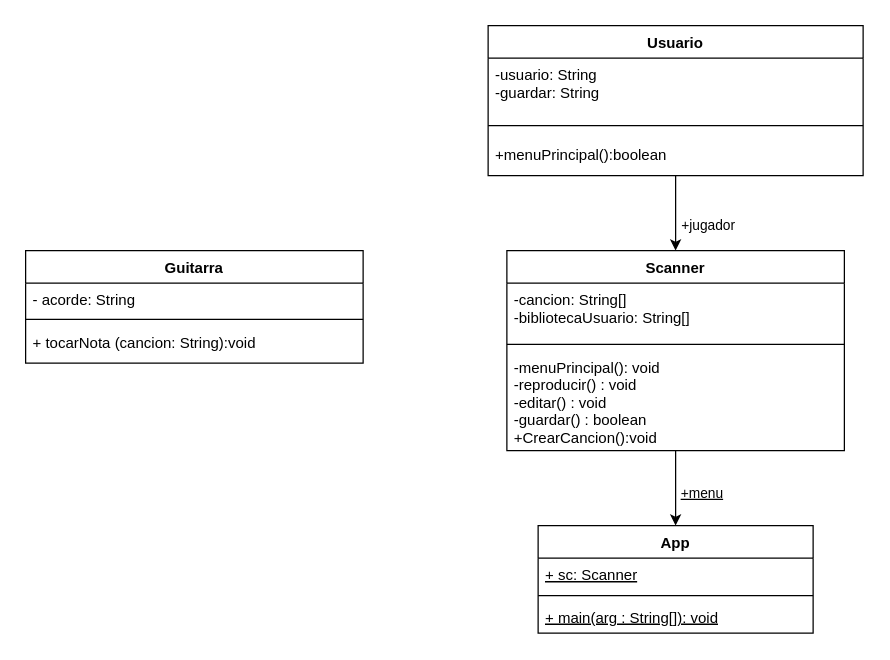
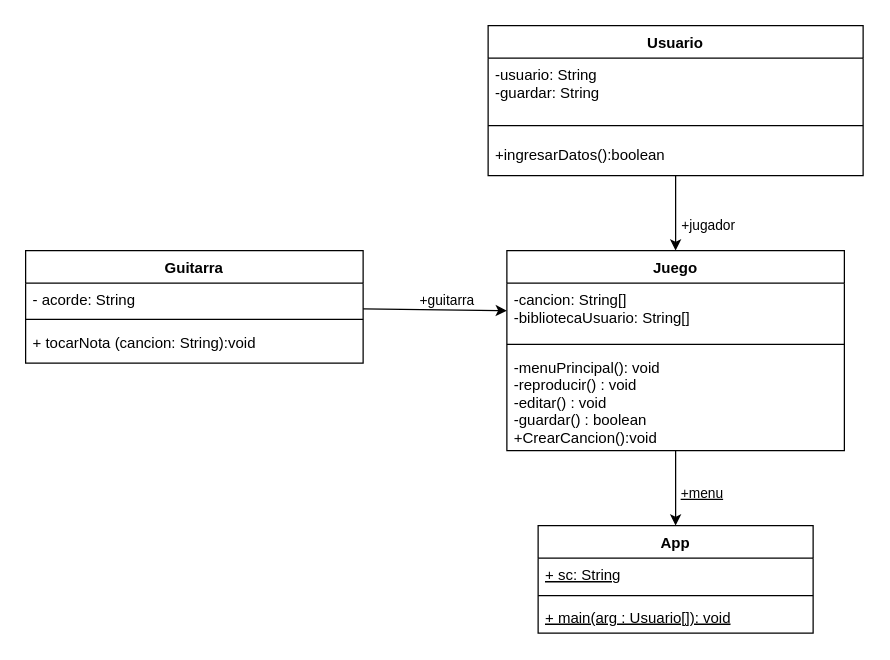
(586, 155) -> (590, 155)
(675, 268) -> (675, 268)
none -> (432, 310)
(594, 575) -> (588, 575)
(645, 618) -> (649, 618)
